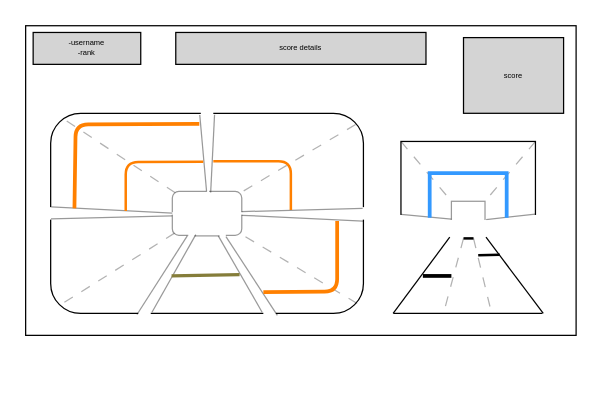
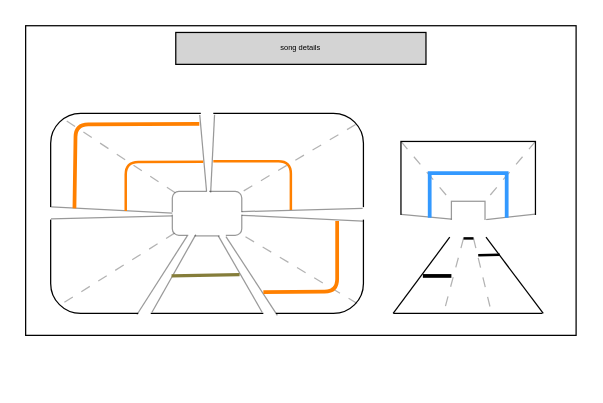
(87, 48) -> none
(301, 48) -> (301, 48)
(513, 75) -> none
